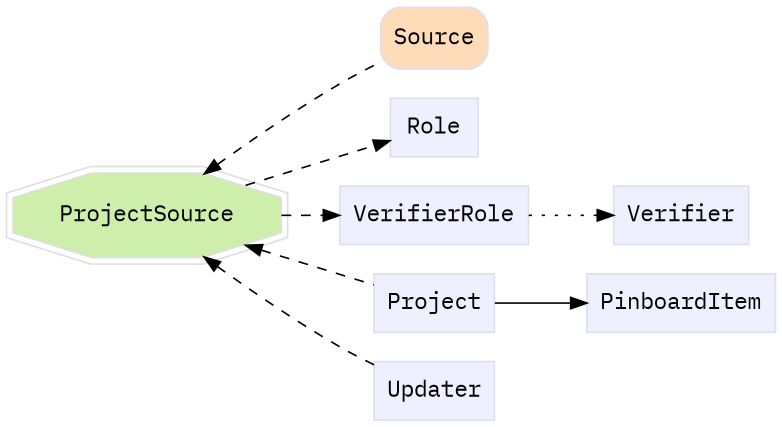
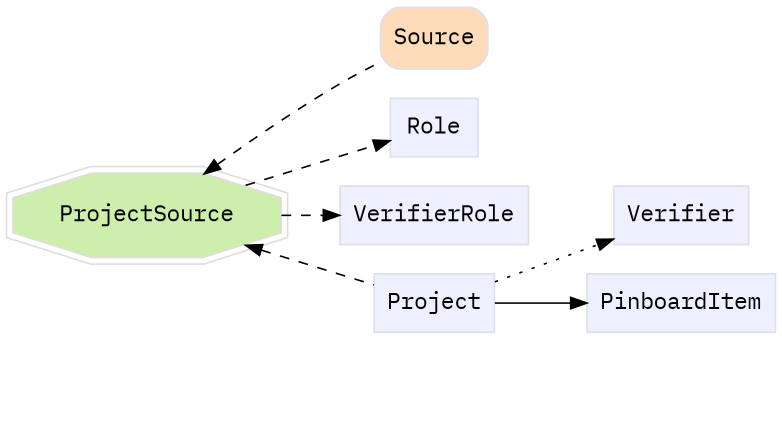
(563, 215) -> (546, 263)
(434, 391) -> none
